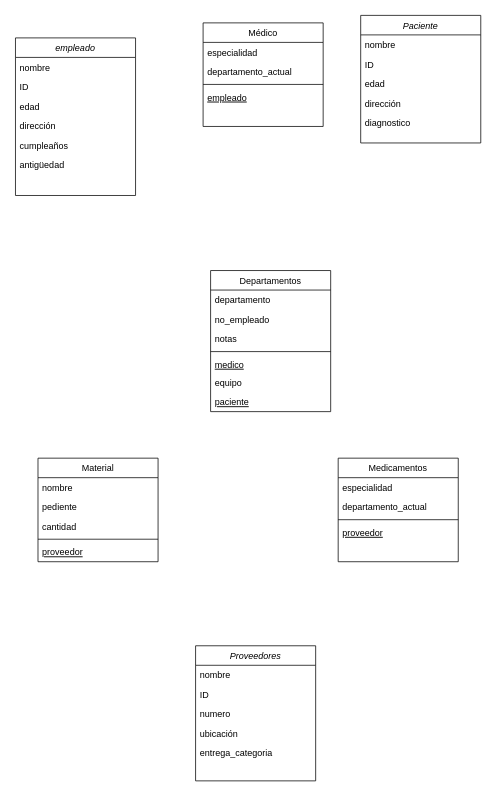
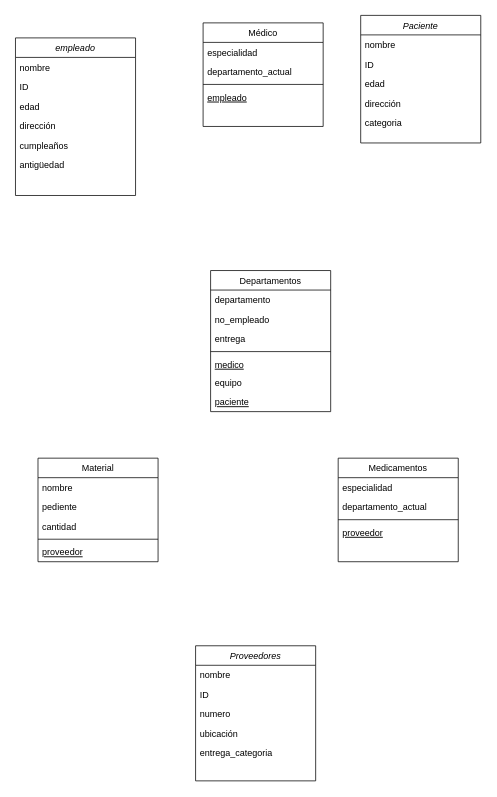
(390, 123) -> (386, 123)
(227, 339) -> (232, 339)
